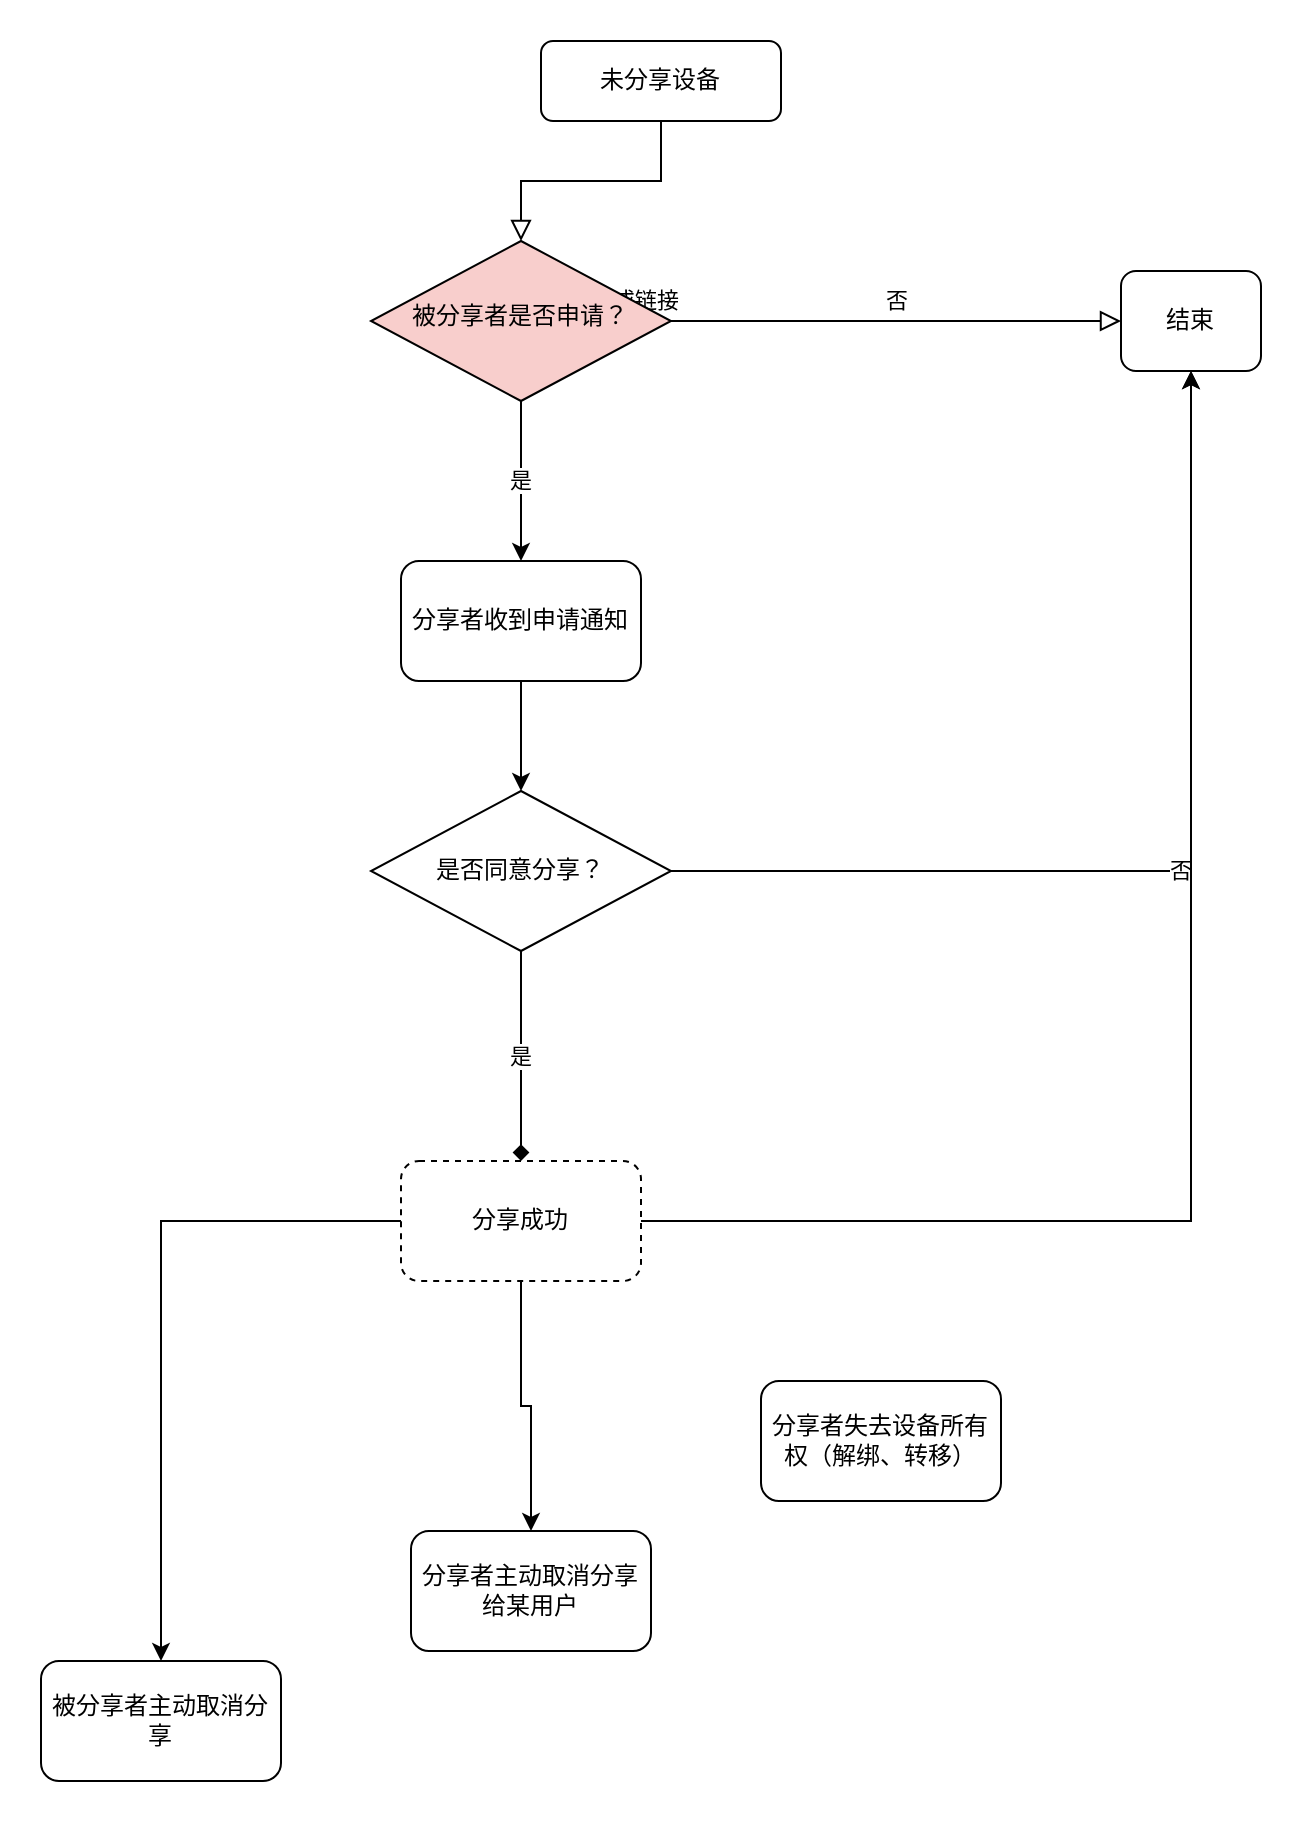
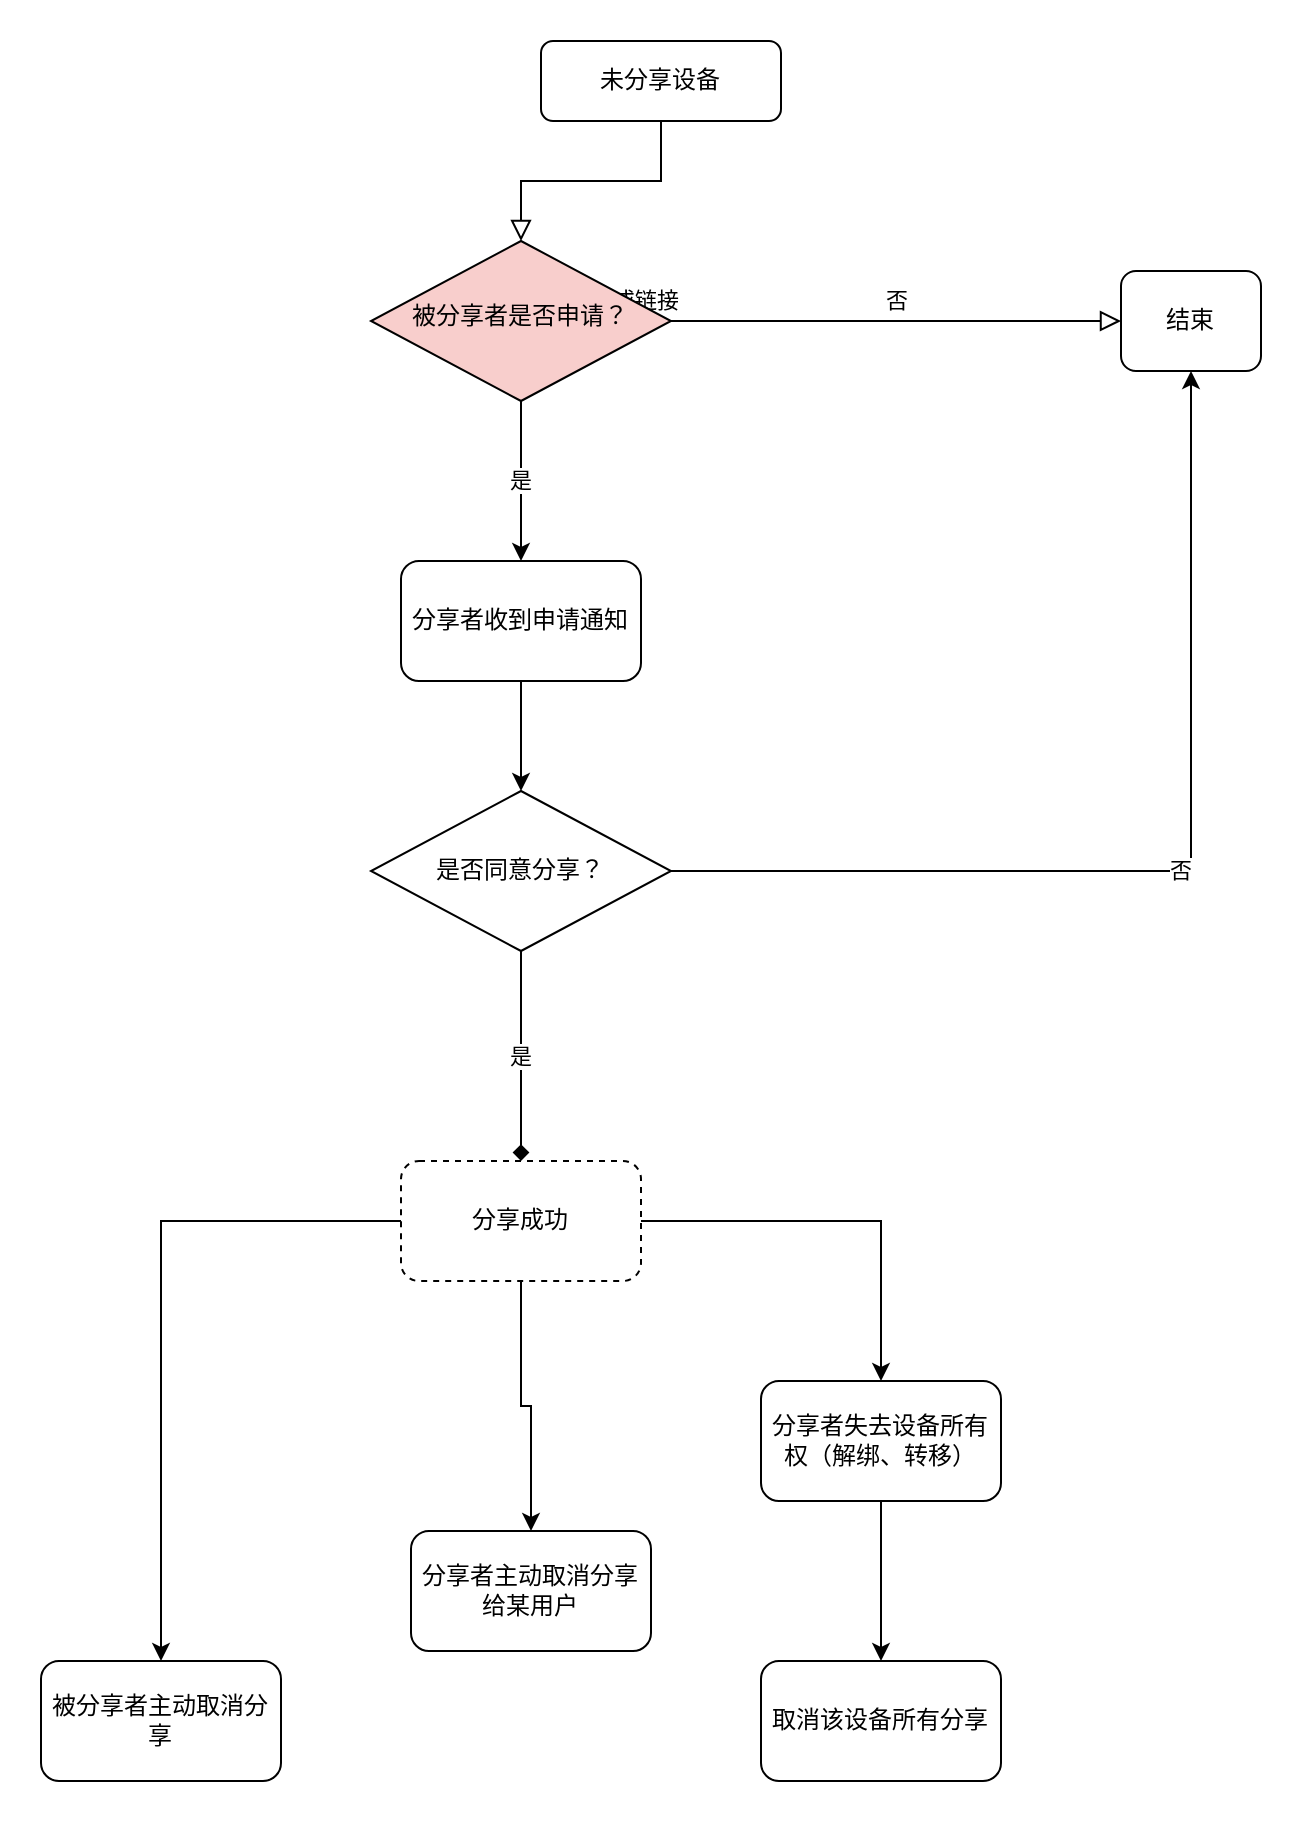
(1191, 1205) -> (881, 1293)
none -> (881, 1574)
none -> (881, 1721)
